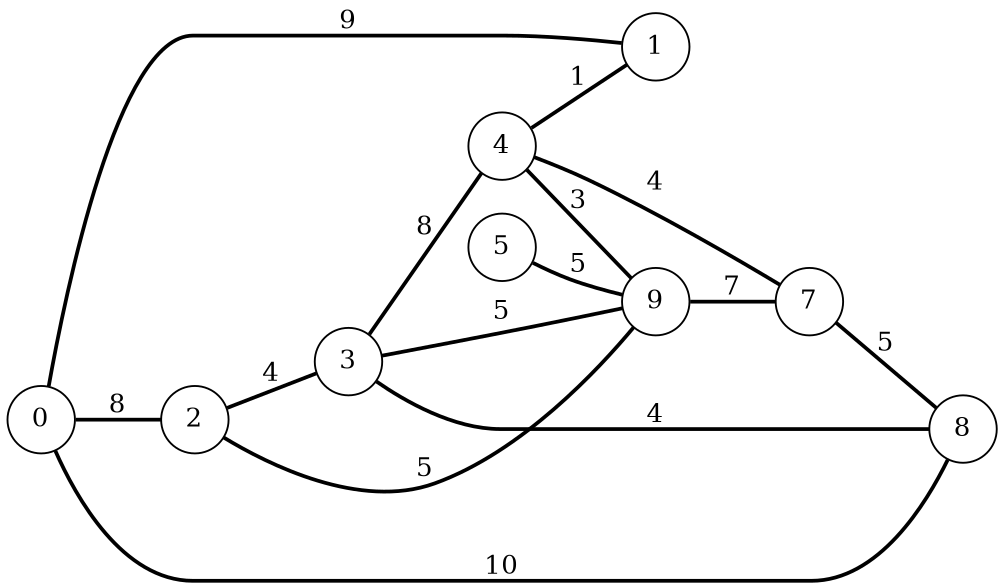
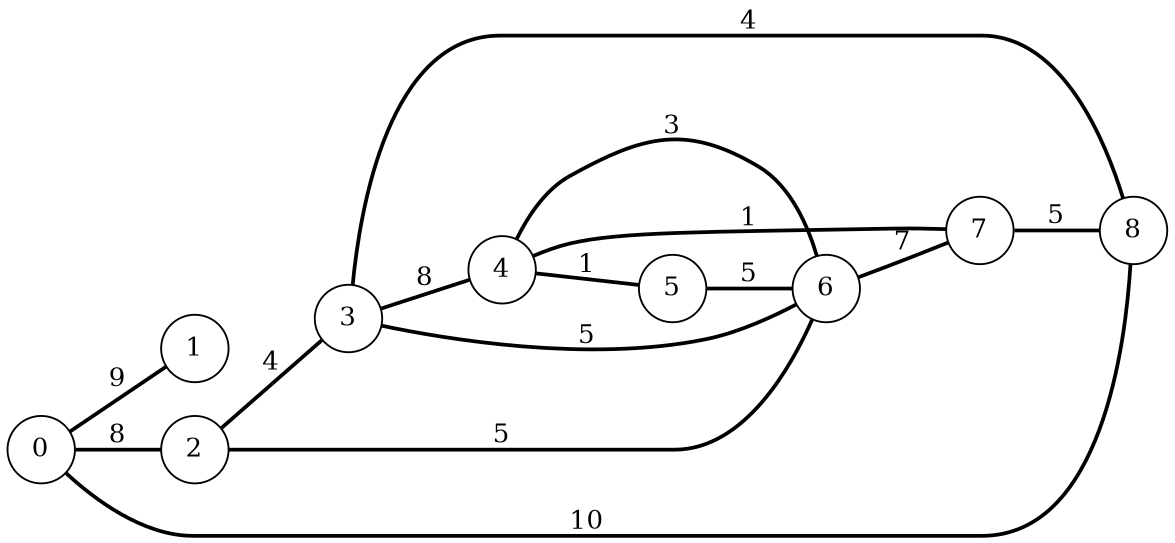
(579, 96) -> (587, 279)
(656, 183) -> (749, 218)
(656, 302) -> (826, 289)
